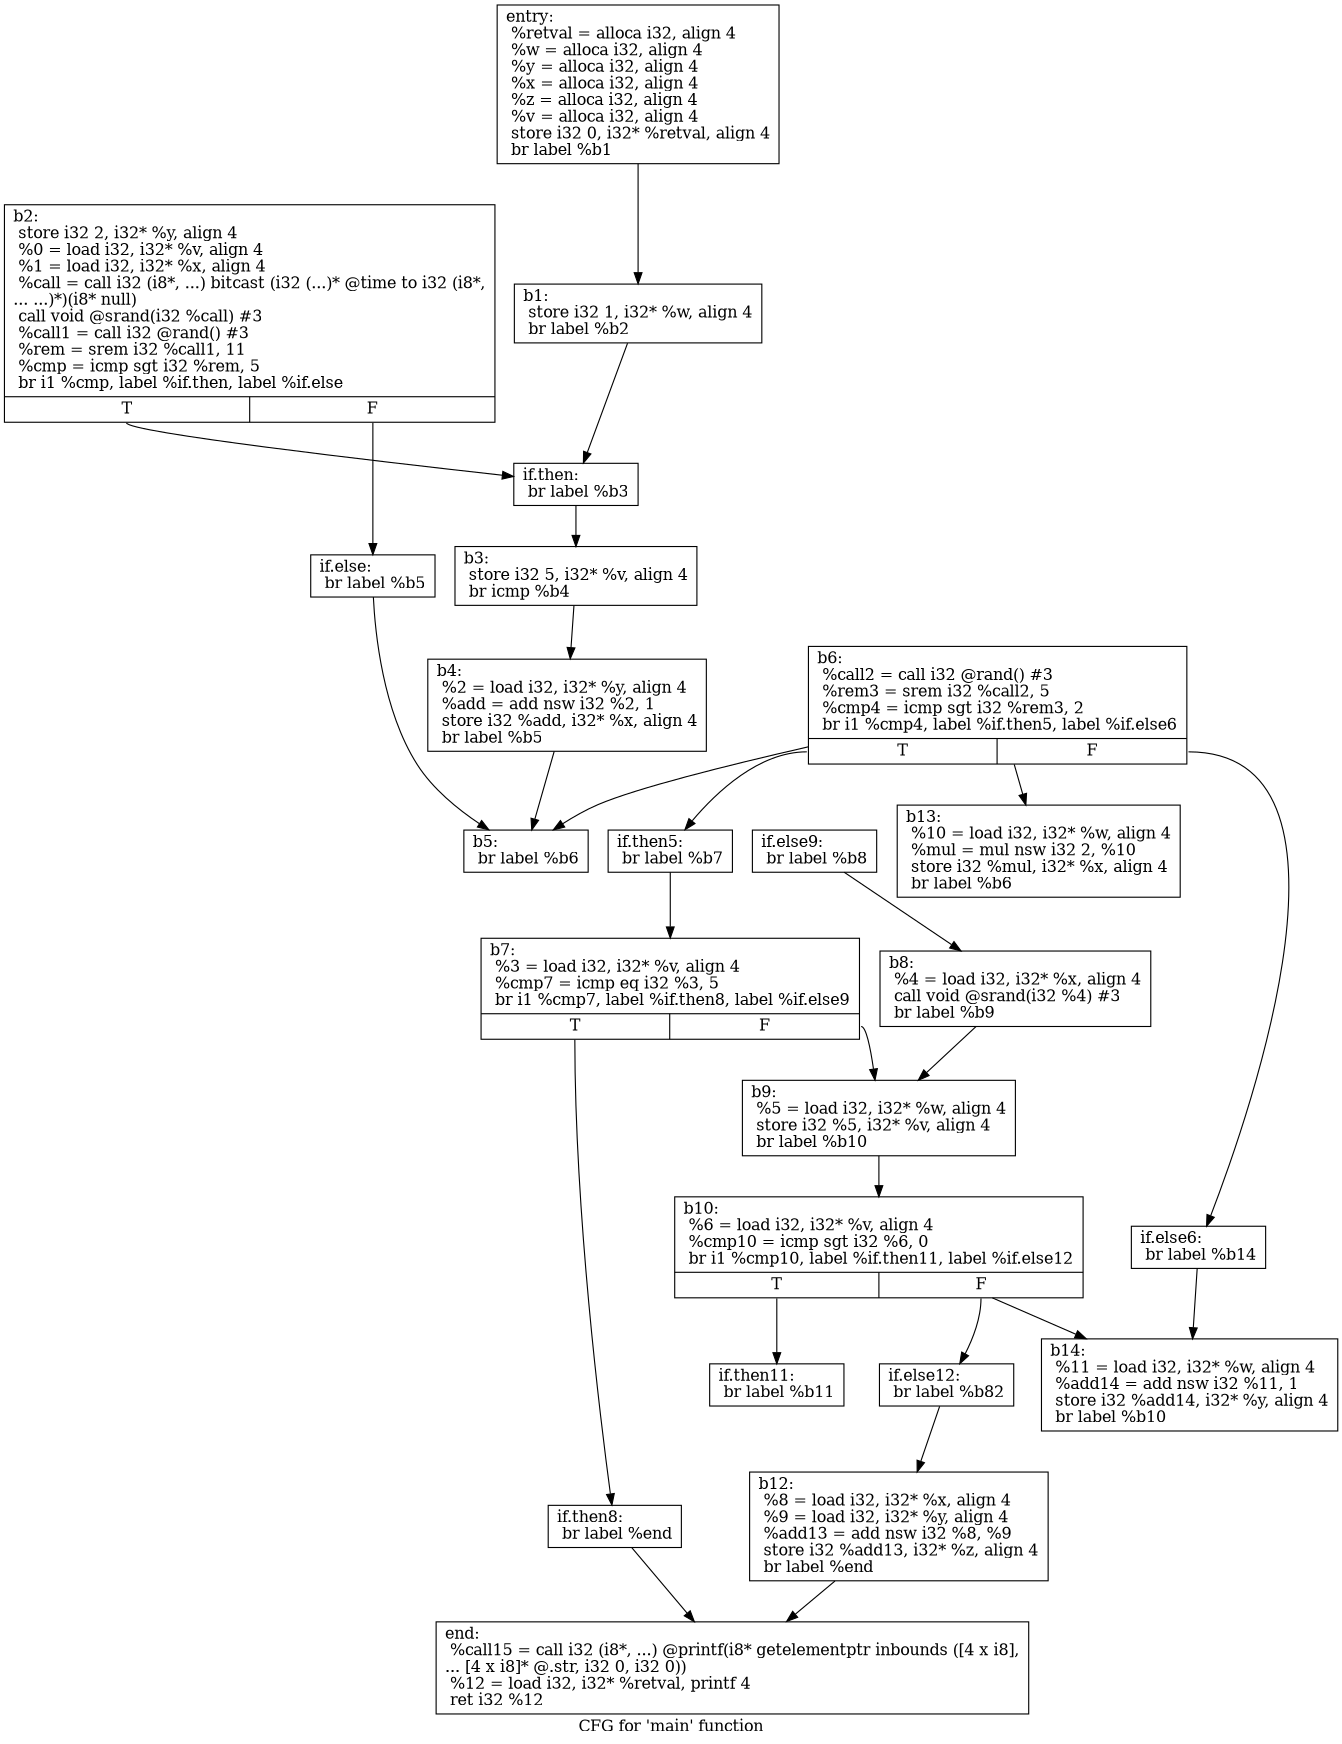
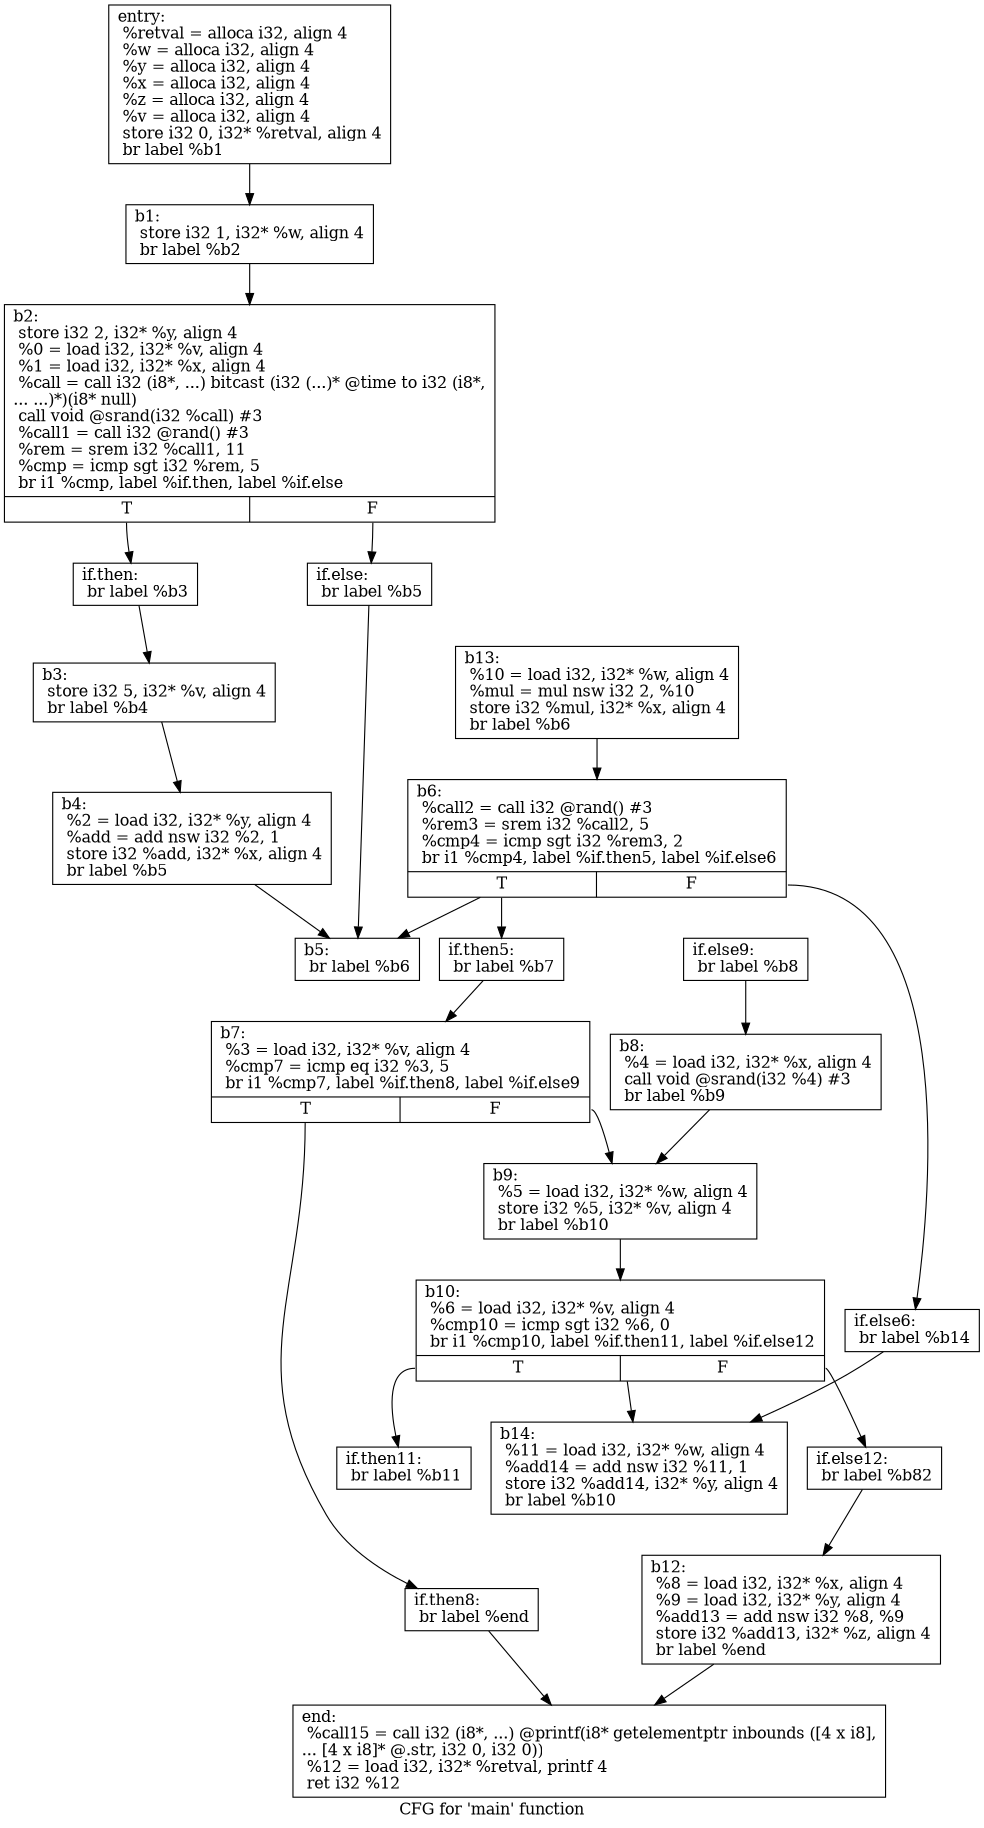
(607, 398) -> (250, 278)
(517, 592) -> (95, 709)
(1018, 779) -> (597, 753)
